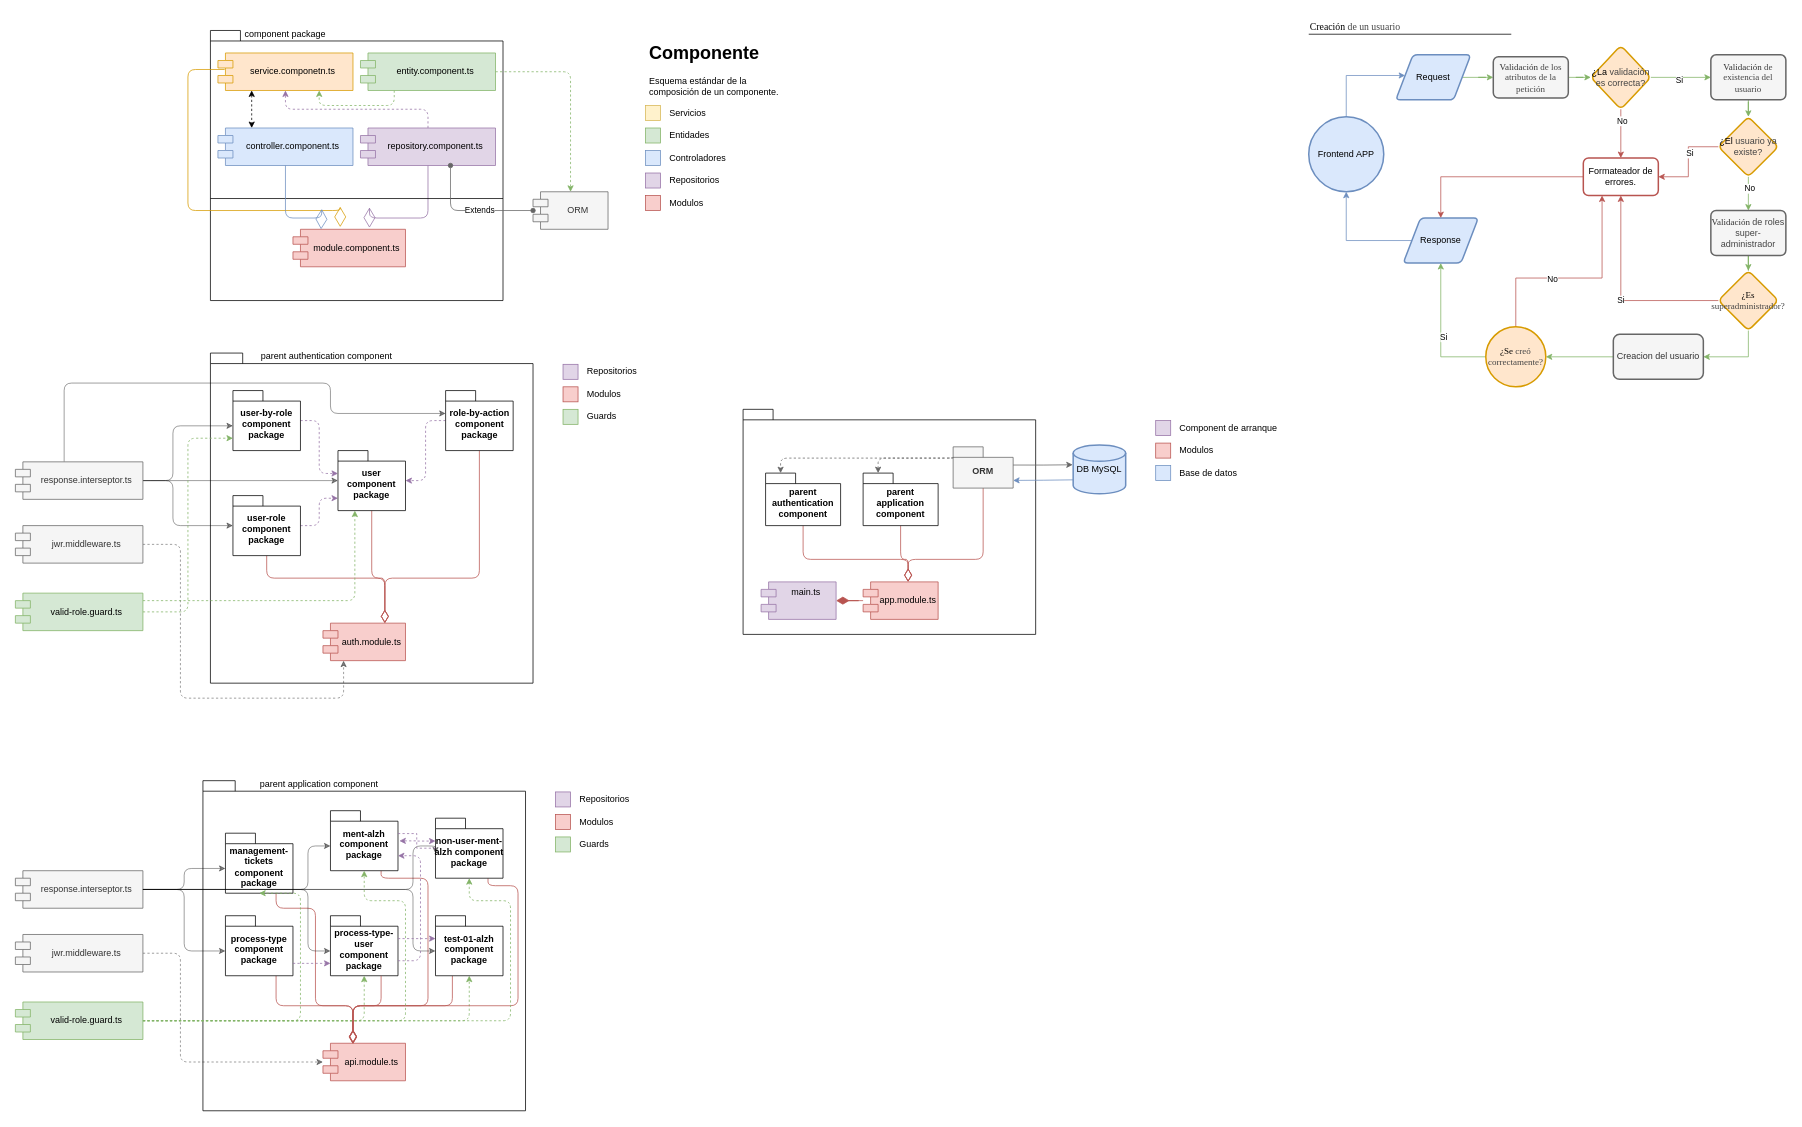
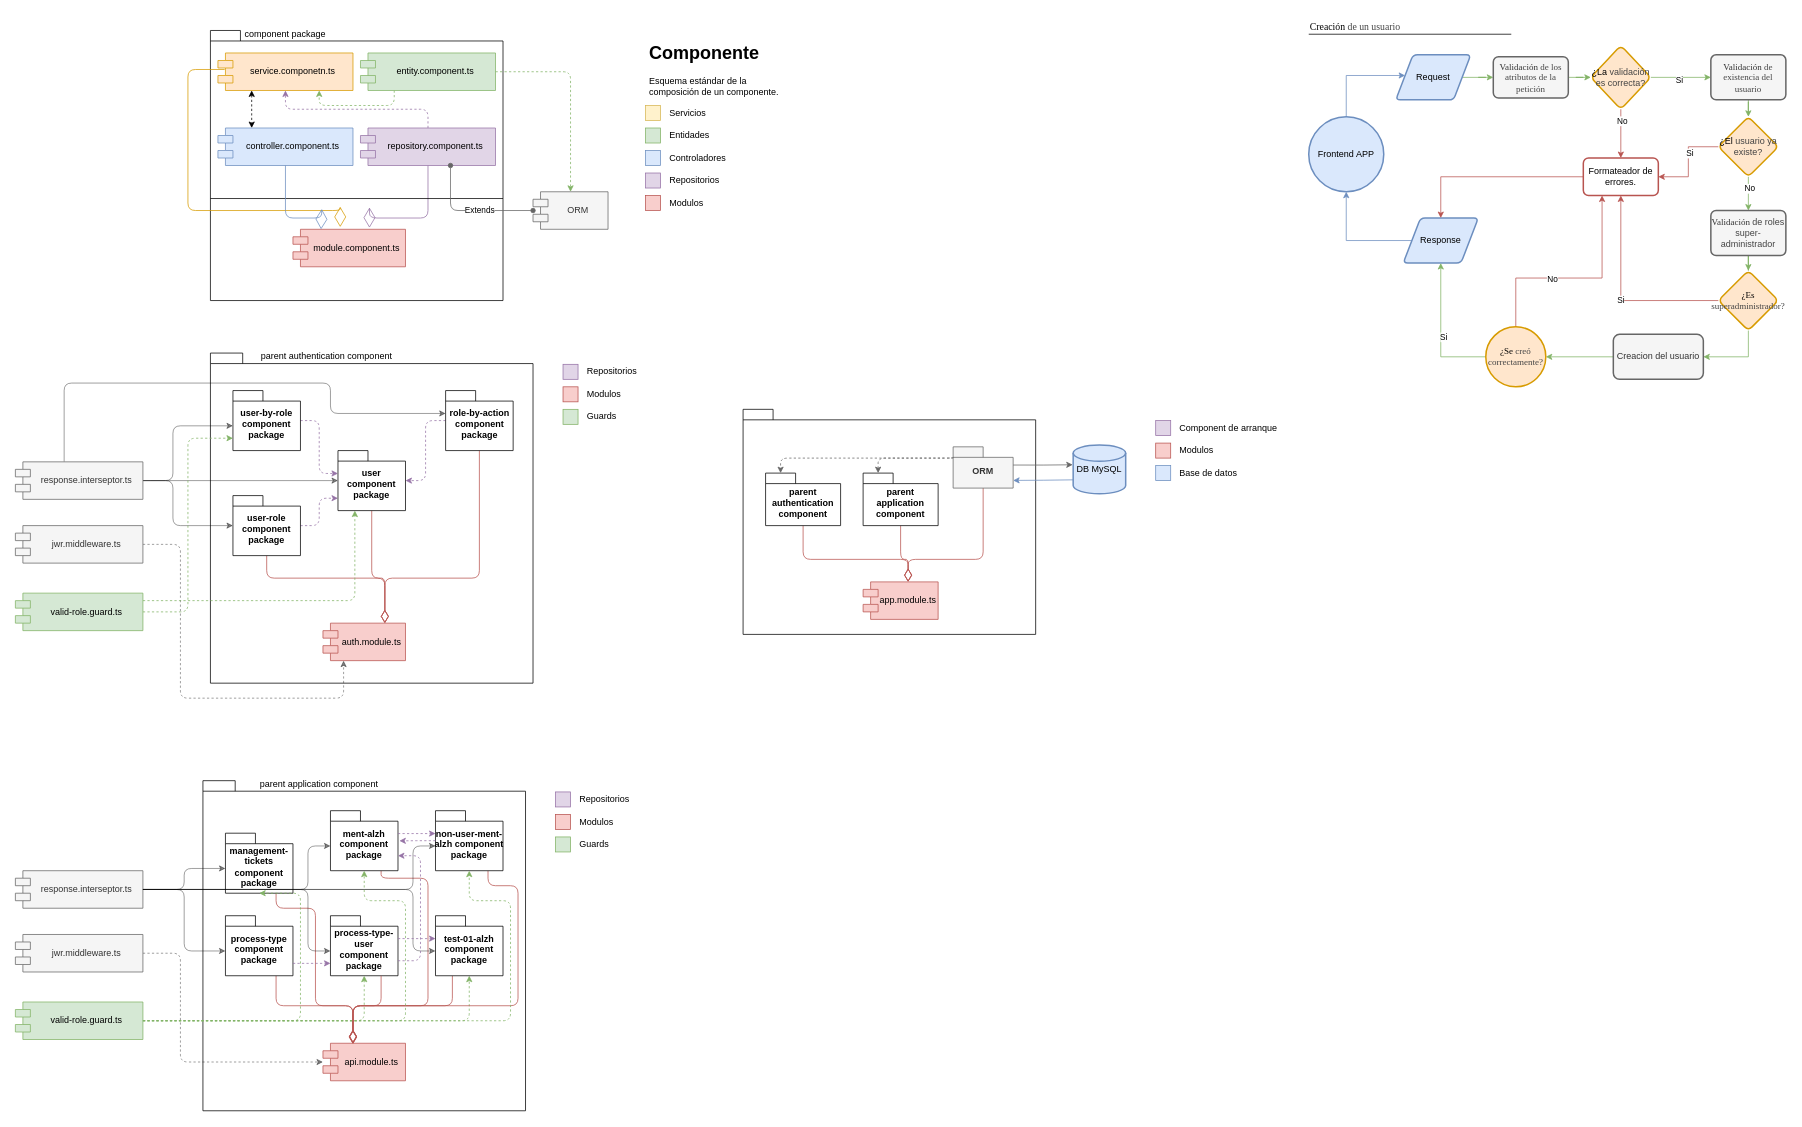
(798, 600) -> none
(850, 600) -> none
(469, 848) -> (469, 840)
